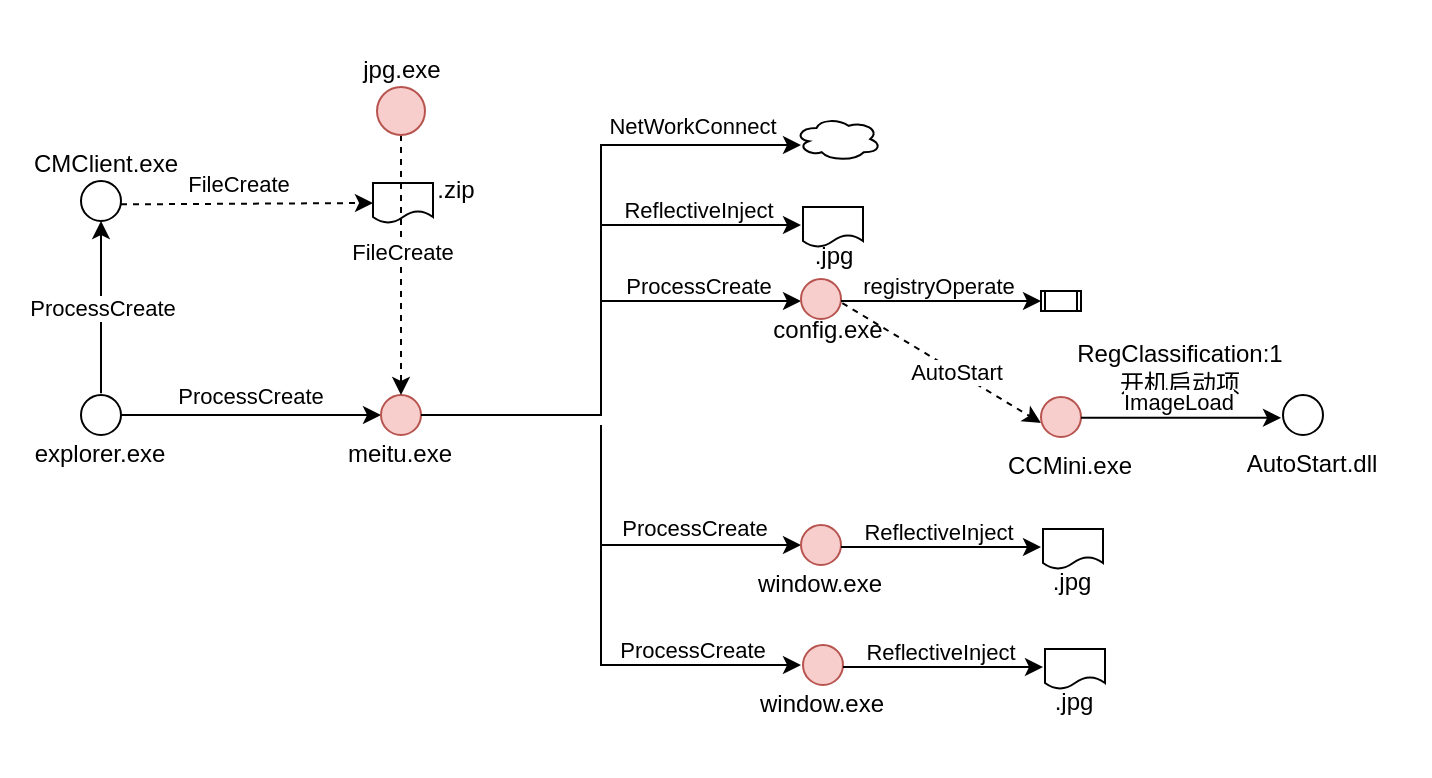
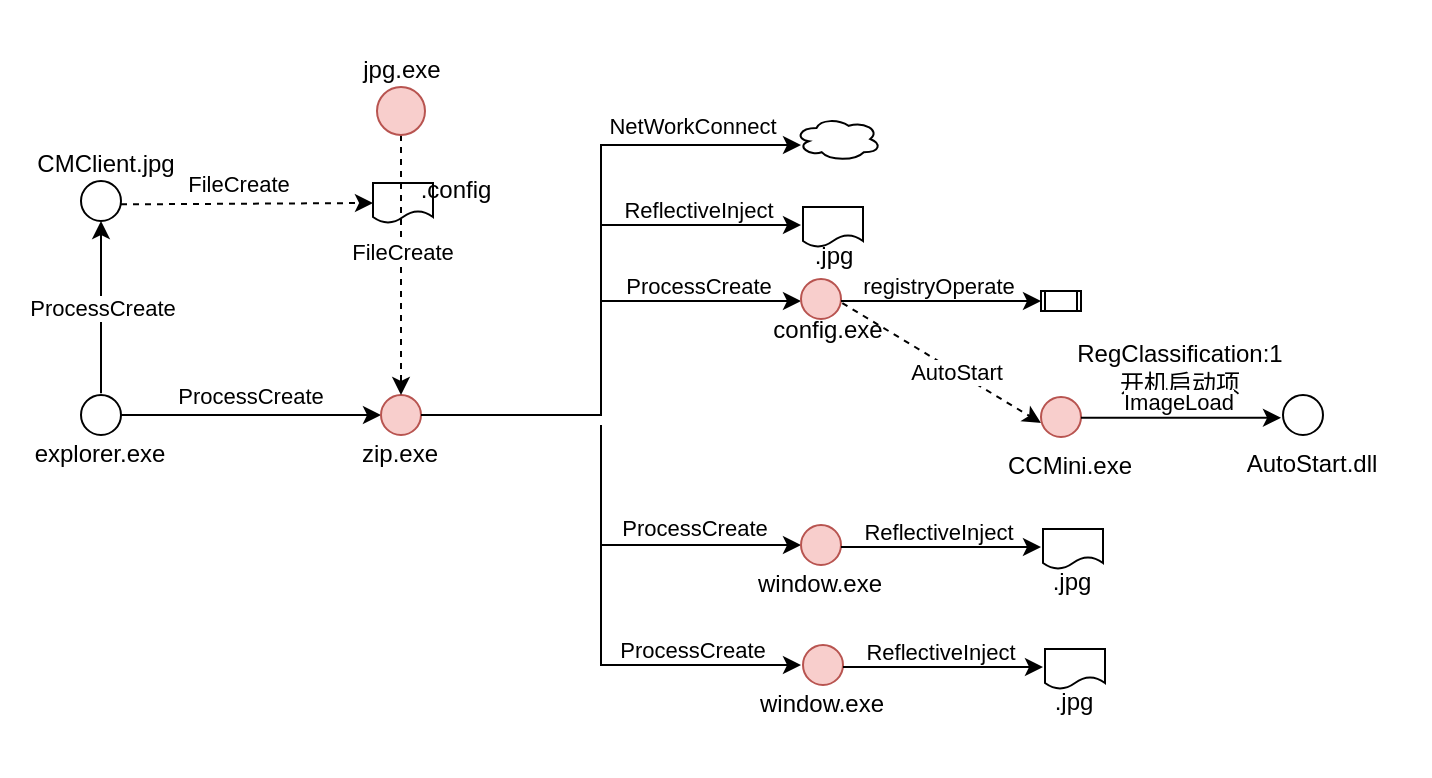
(107, 165) -> (107, 165)
(457, 191) -> (457, 191)
(401, 455) -> (401, 455)
